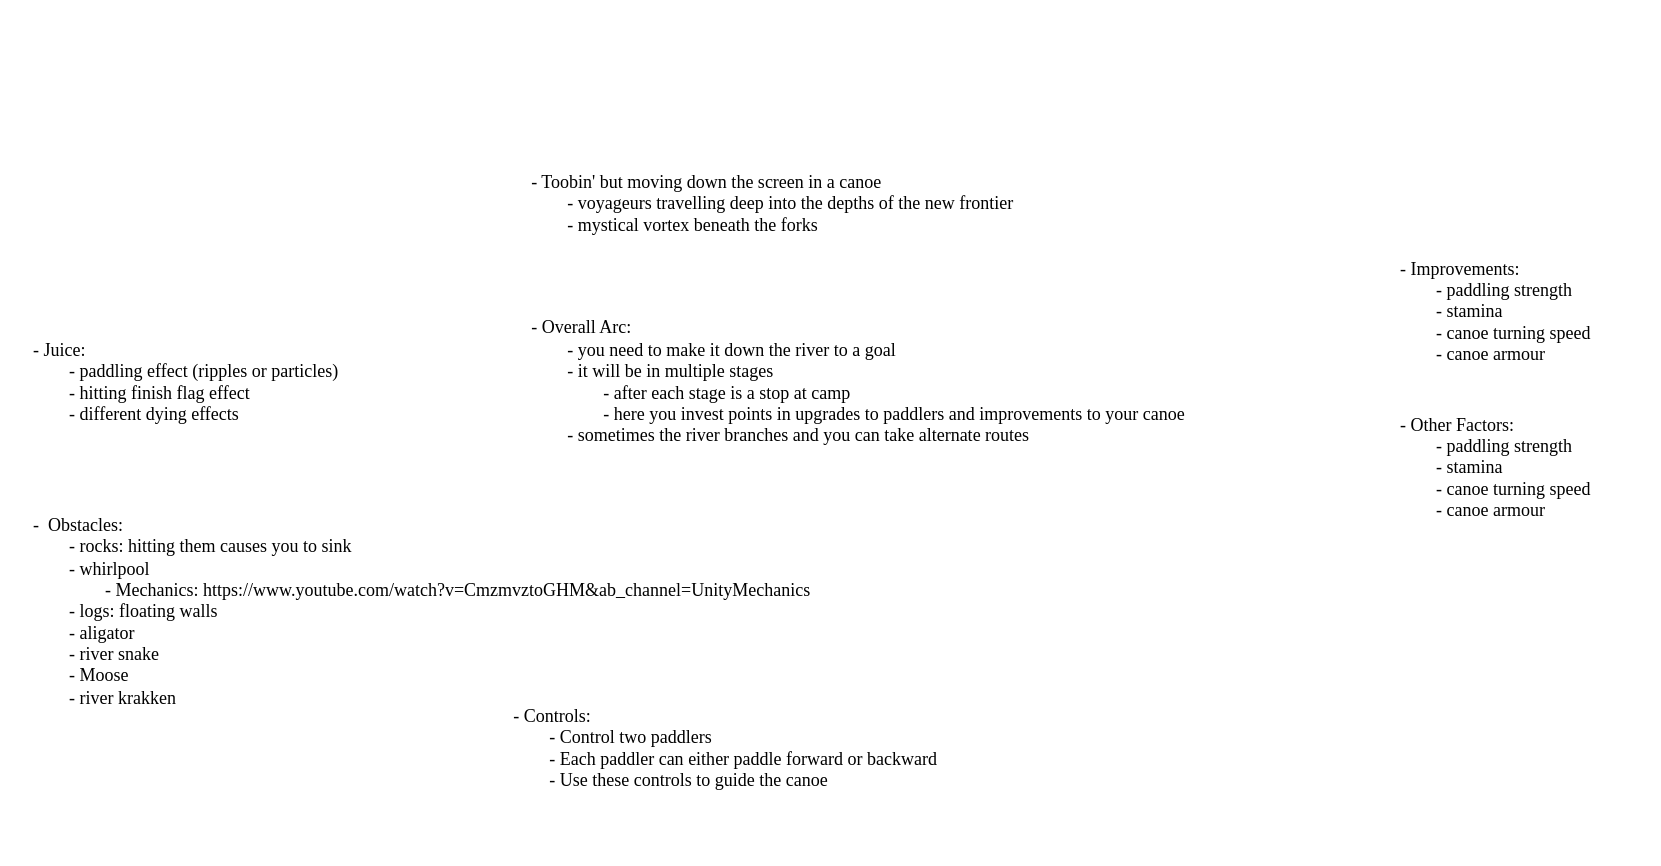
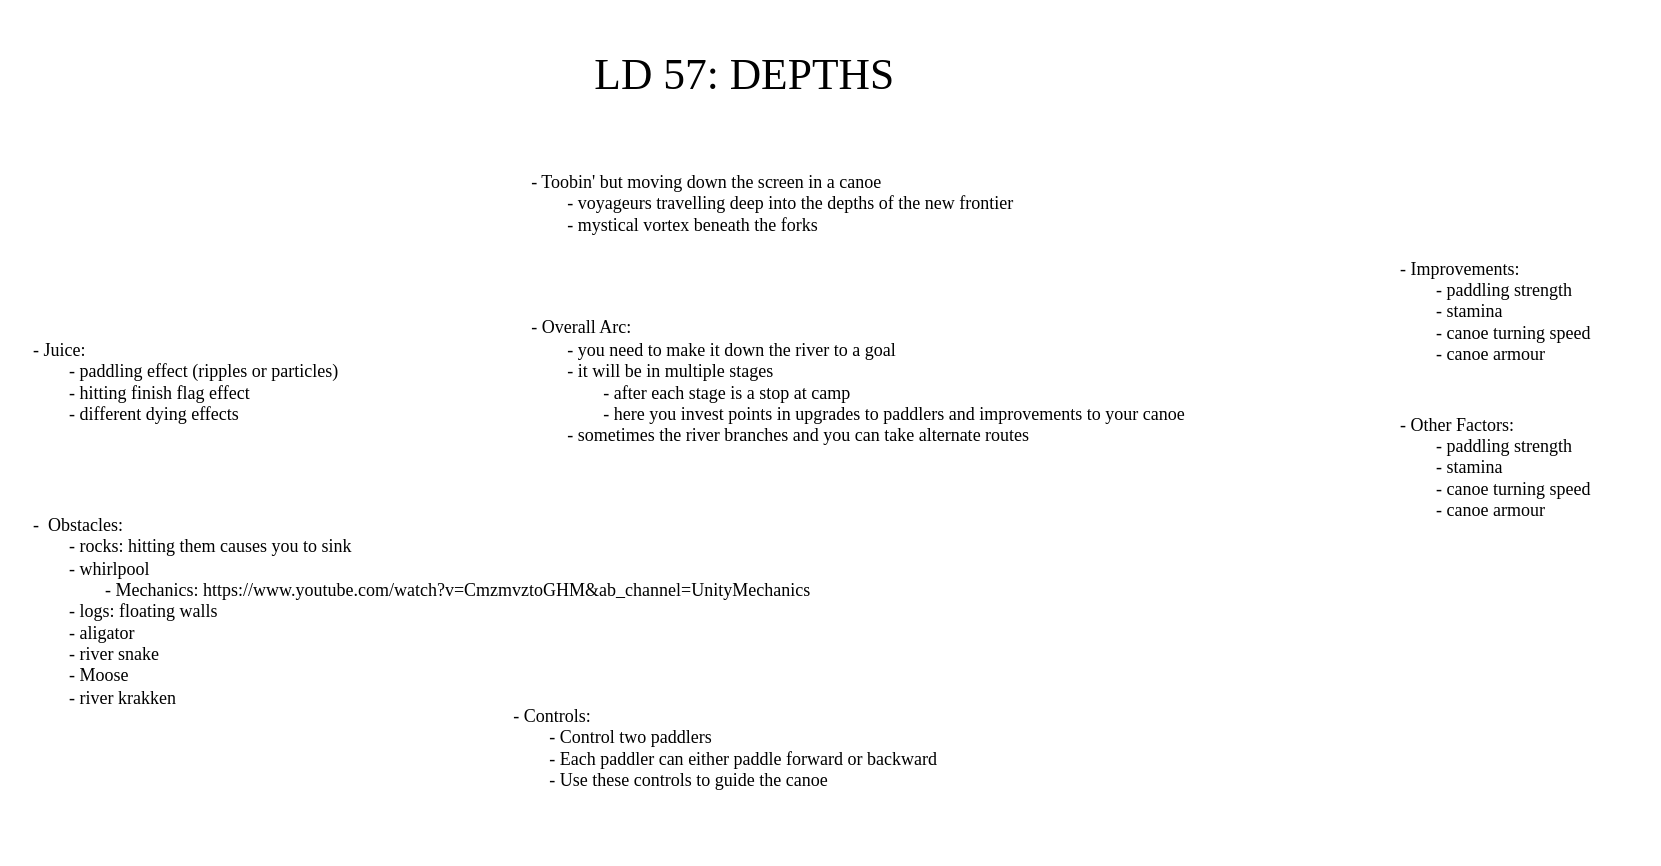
none -> (745, 74)
